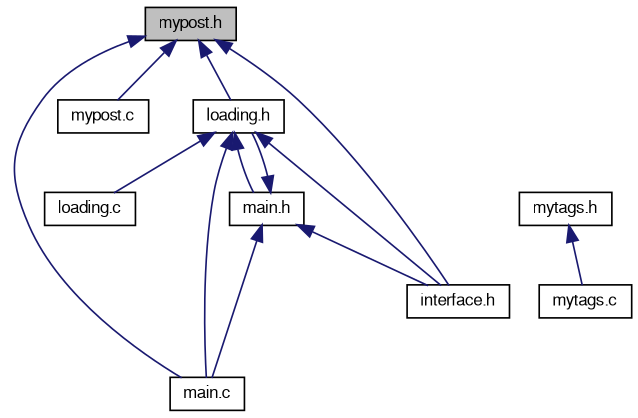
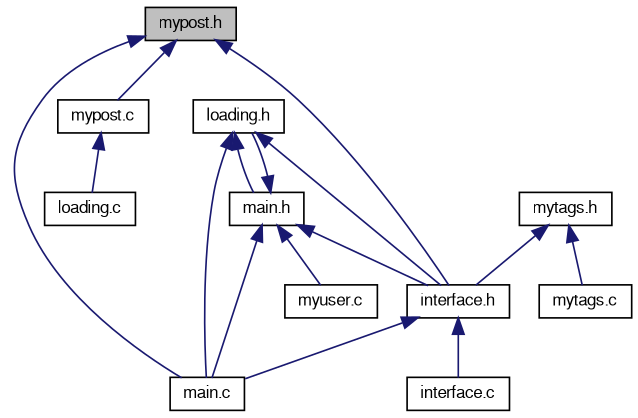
(219, 78) -> none
(157, 167) -> (95, 171)
none -> (506, 260)
none -> (331, 301)
none -> (324, 351)
none -> (458, 394)
